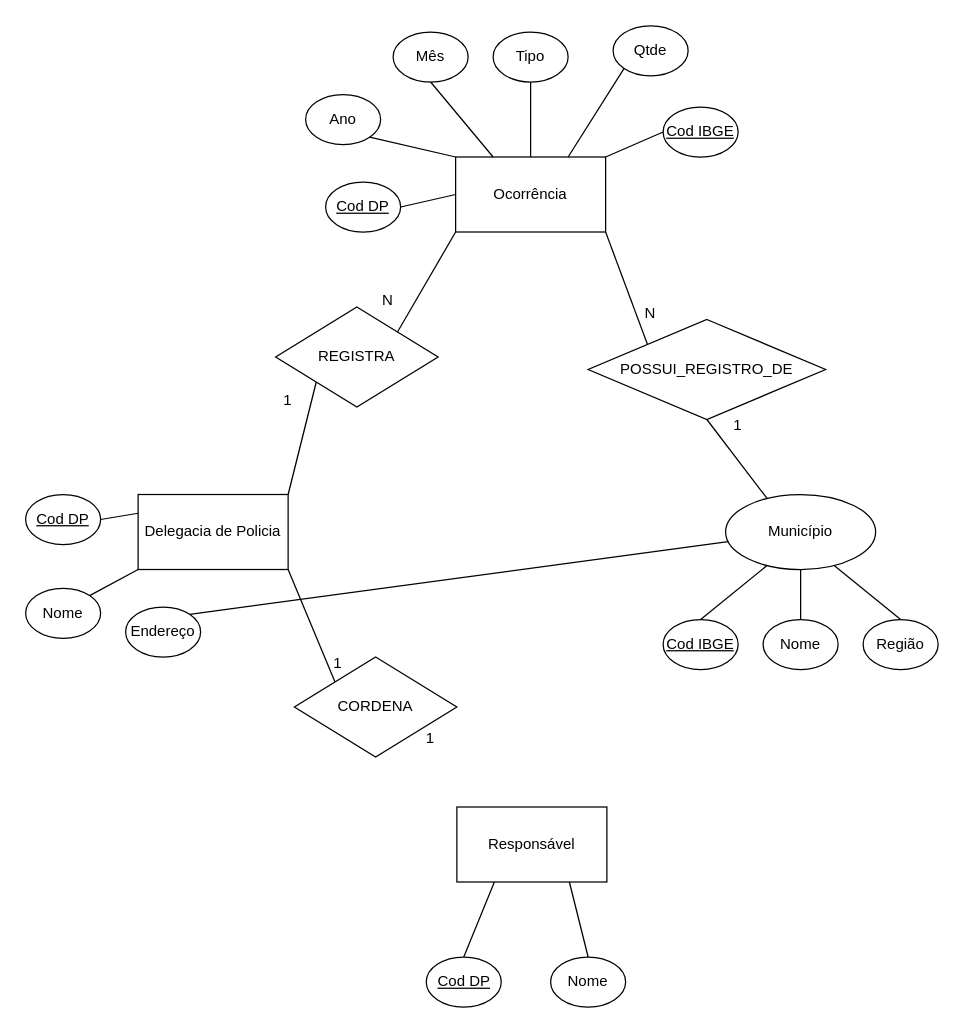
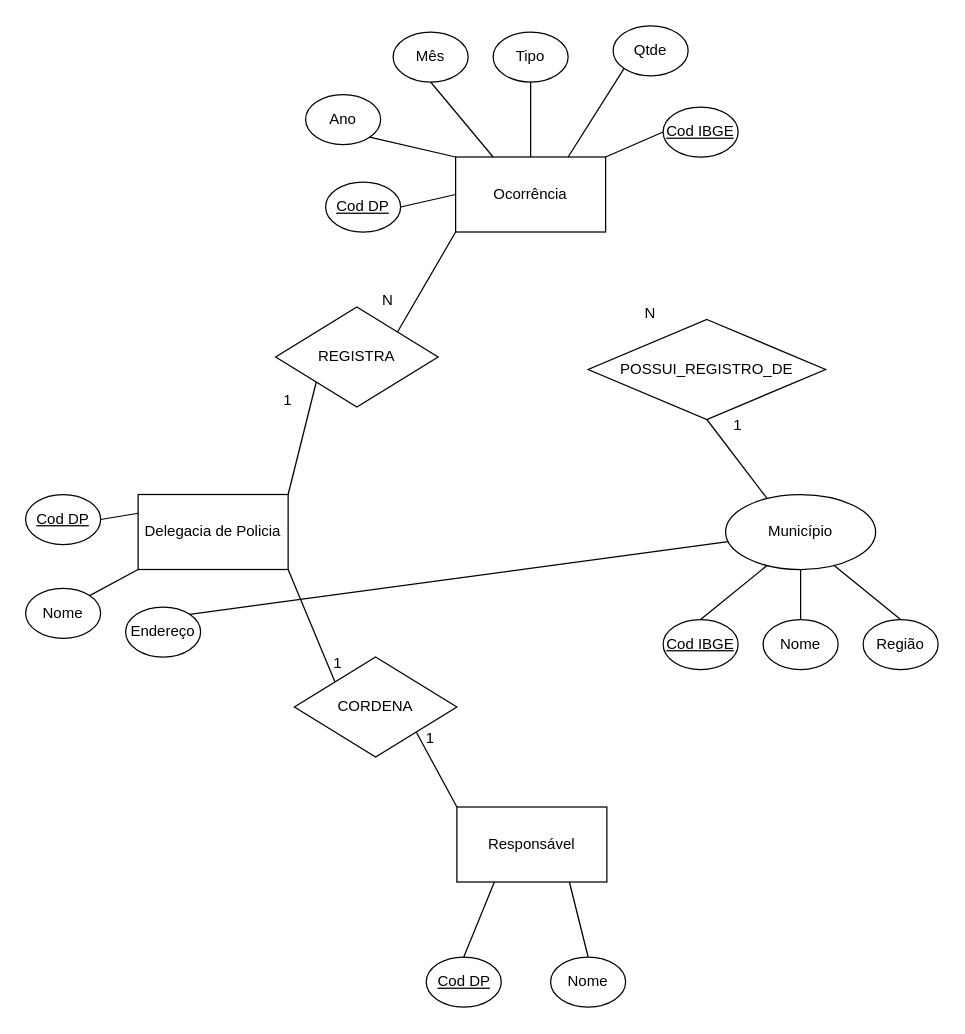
(627, 288) -> none
none -> (437, 770)
